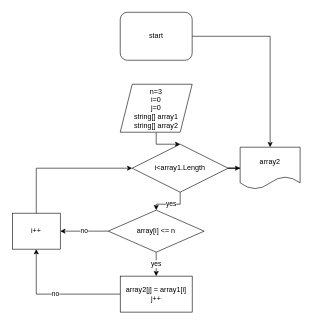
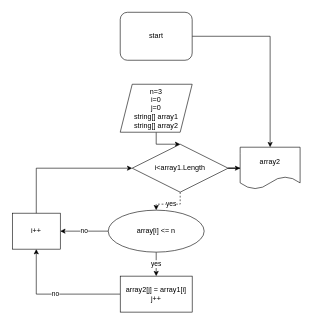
(180, 200) -> (180, 200)
(156, 231) -> (156, 231)
